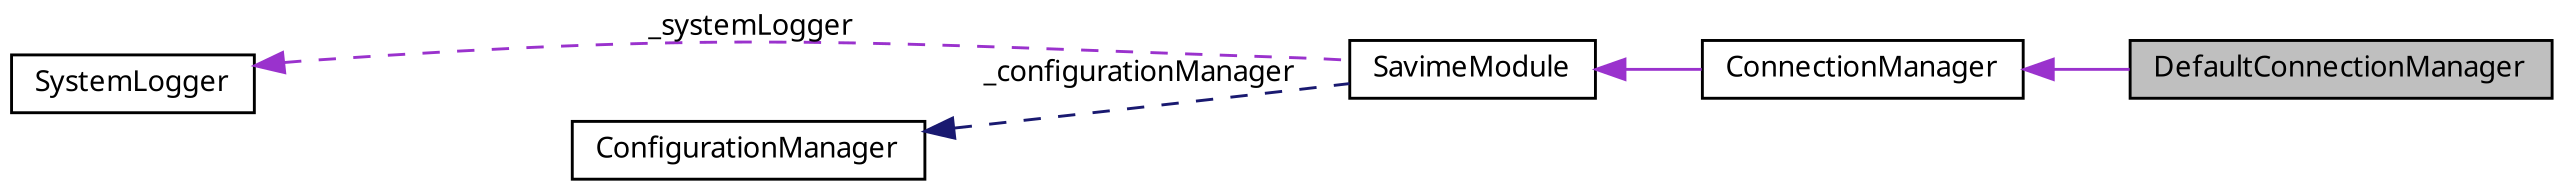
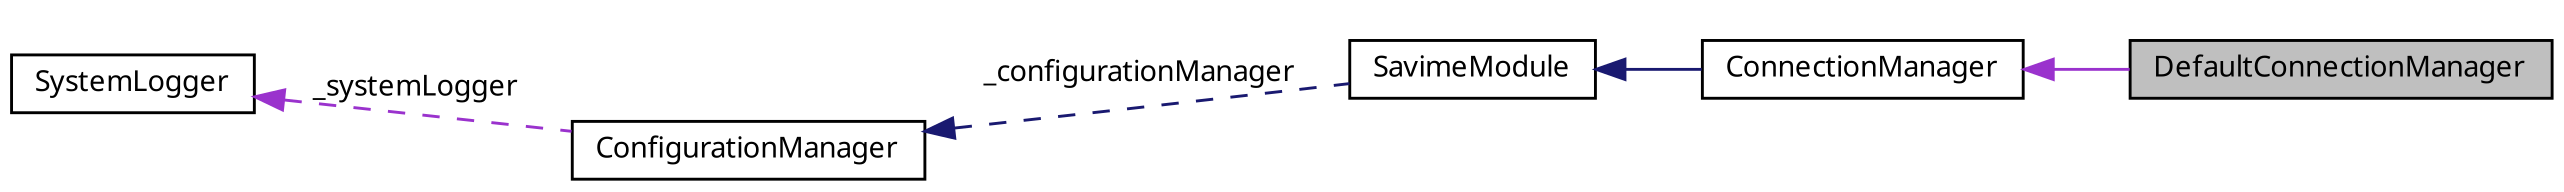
(817, 42) -> (428, 116)
(1663, 69) -> (1663, 69)
